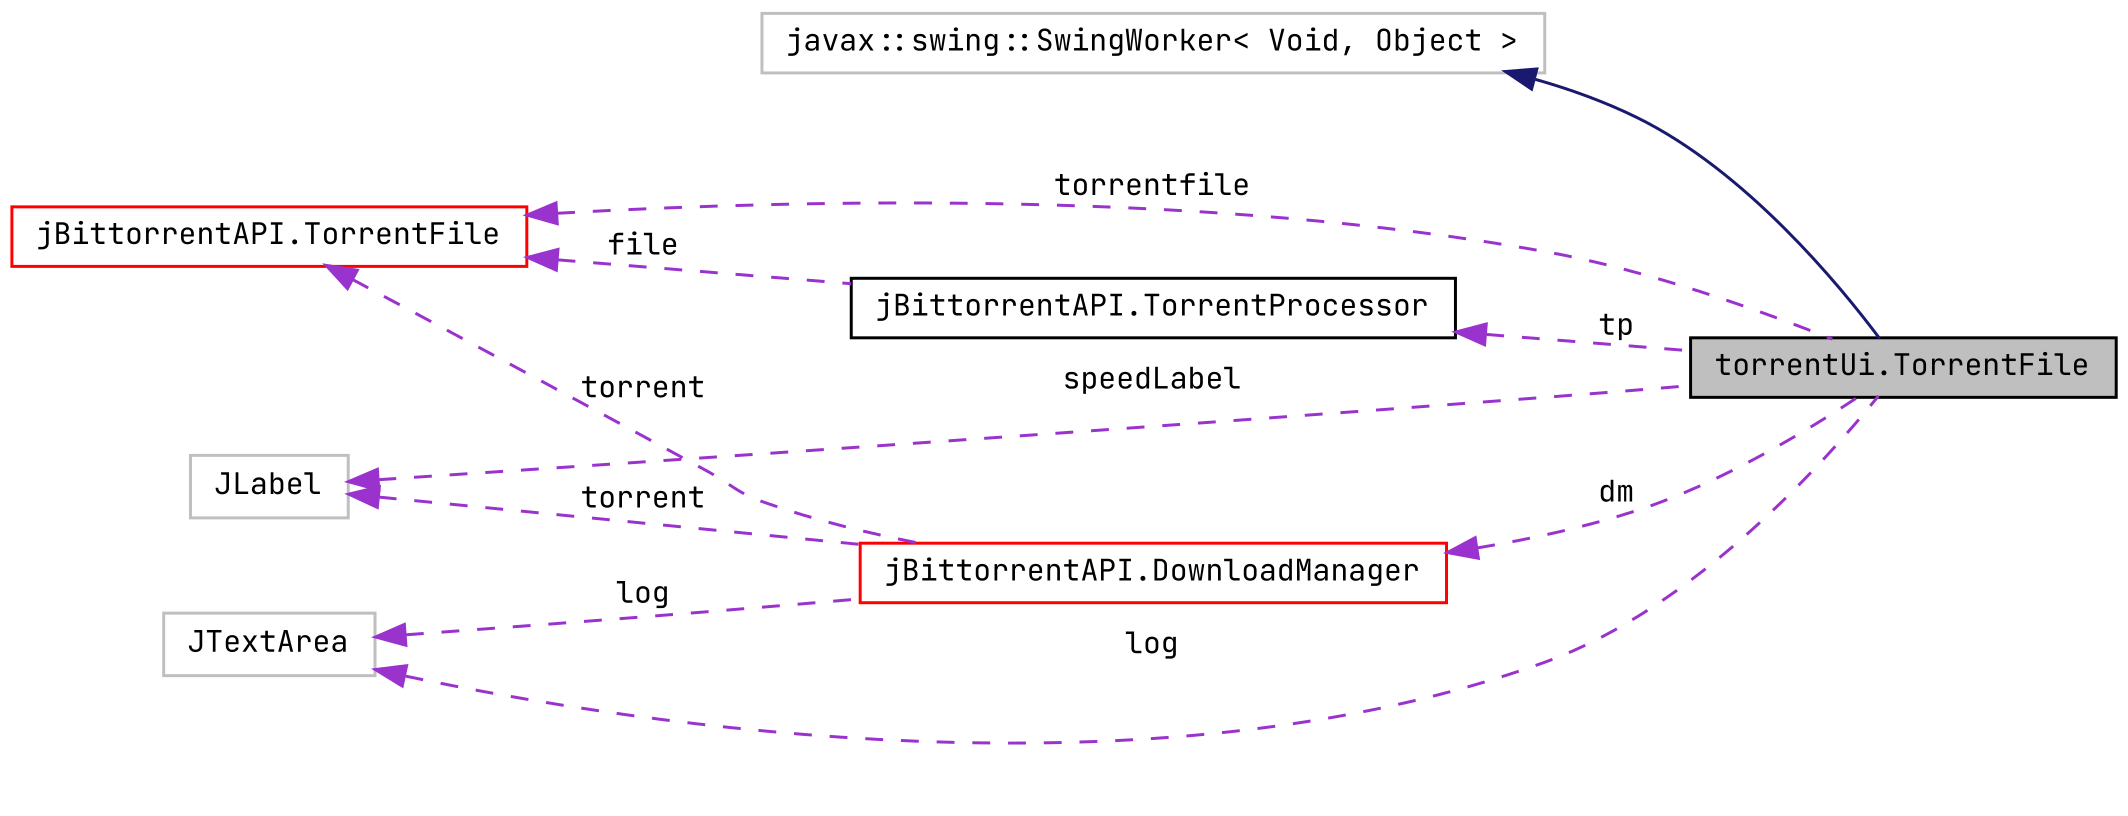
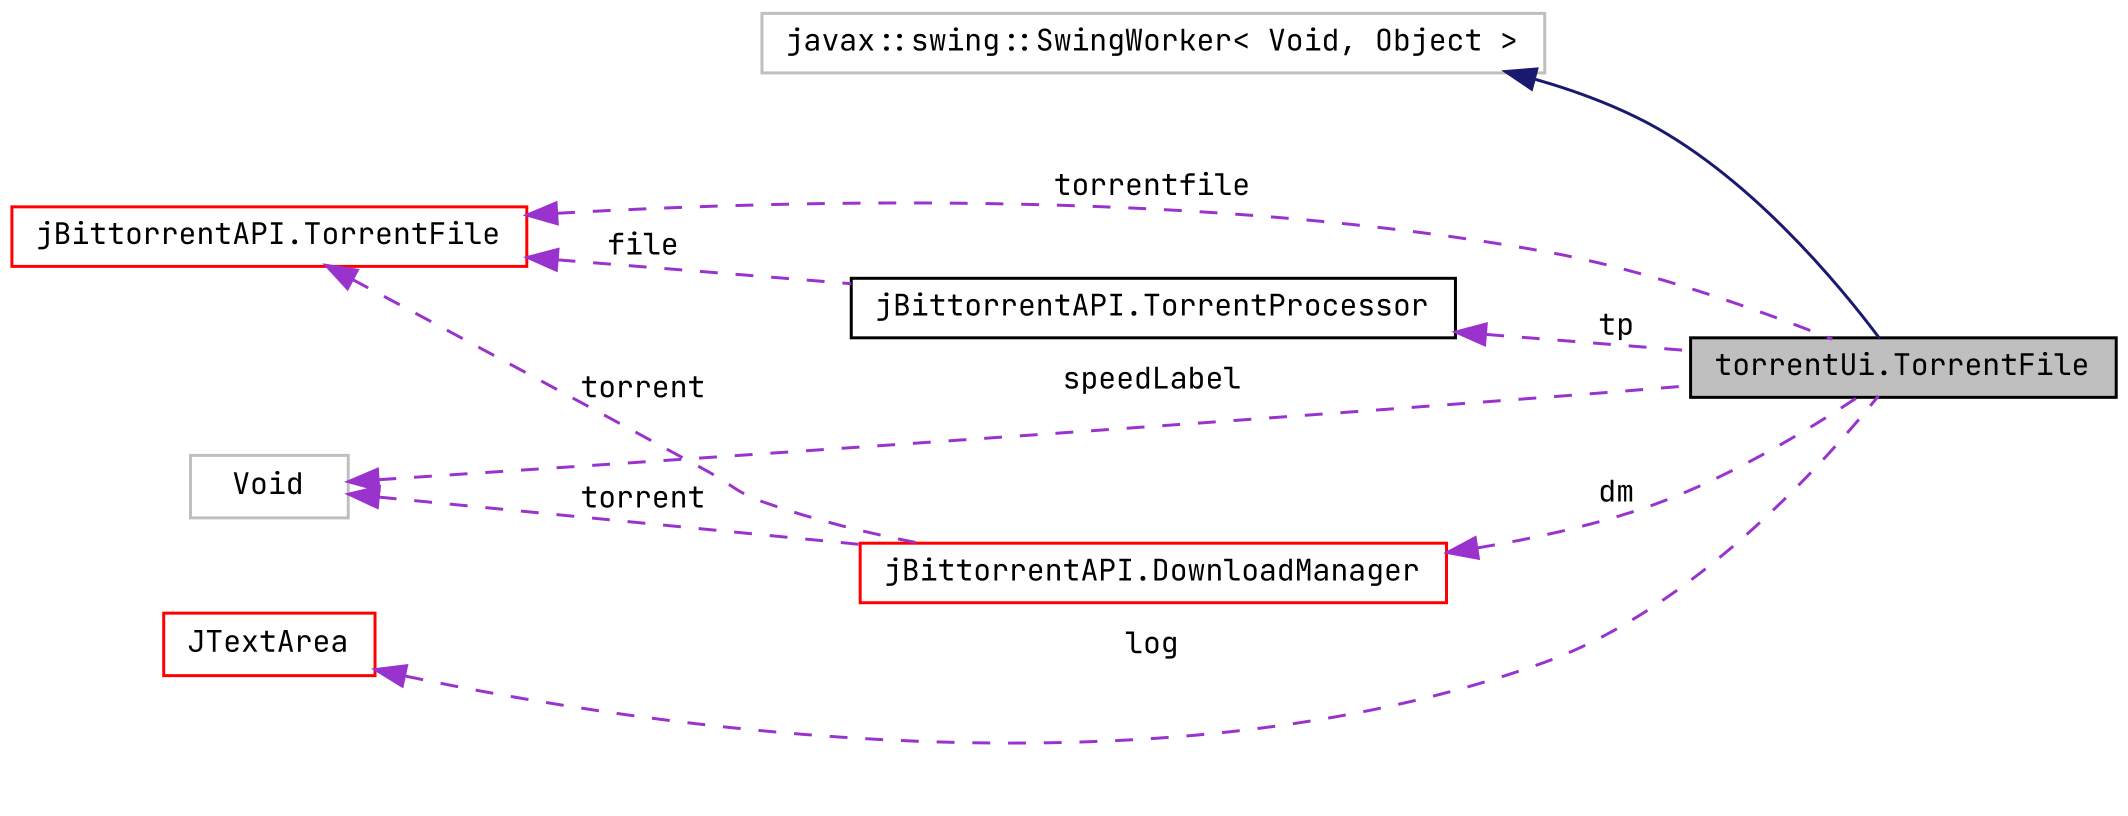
(269, 487) -> (269, 487)
(633, 618) -> none
(269, 644) -> (269, 644)
